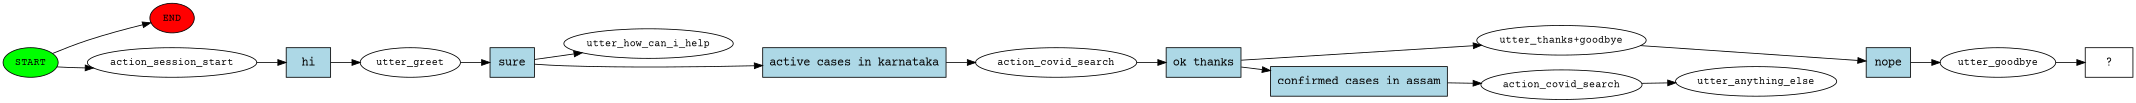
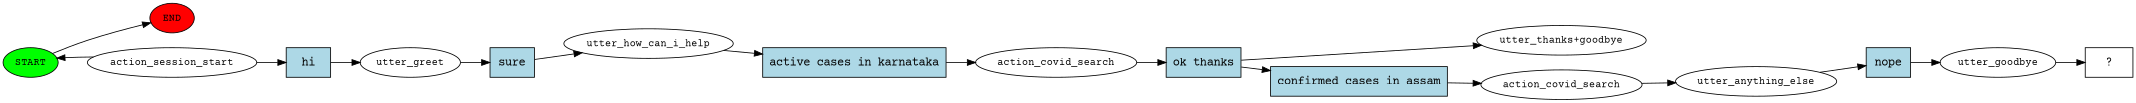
(1749, 53) -> (1839, 70)
(644, 67) -> (739, 52)
(71, 68) -> (79, 57)
